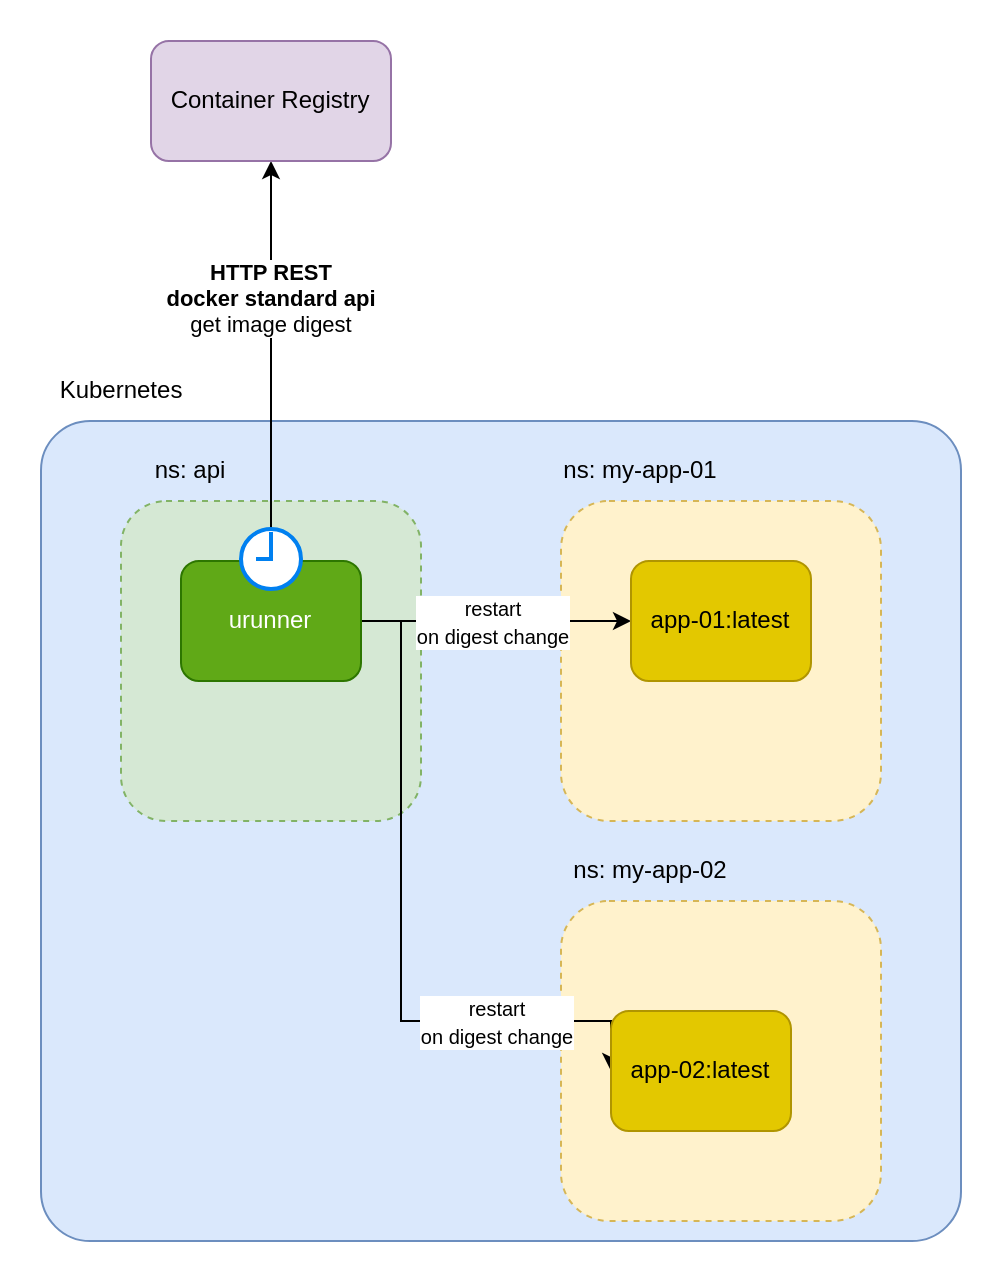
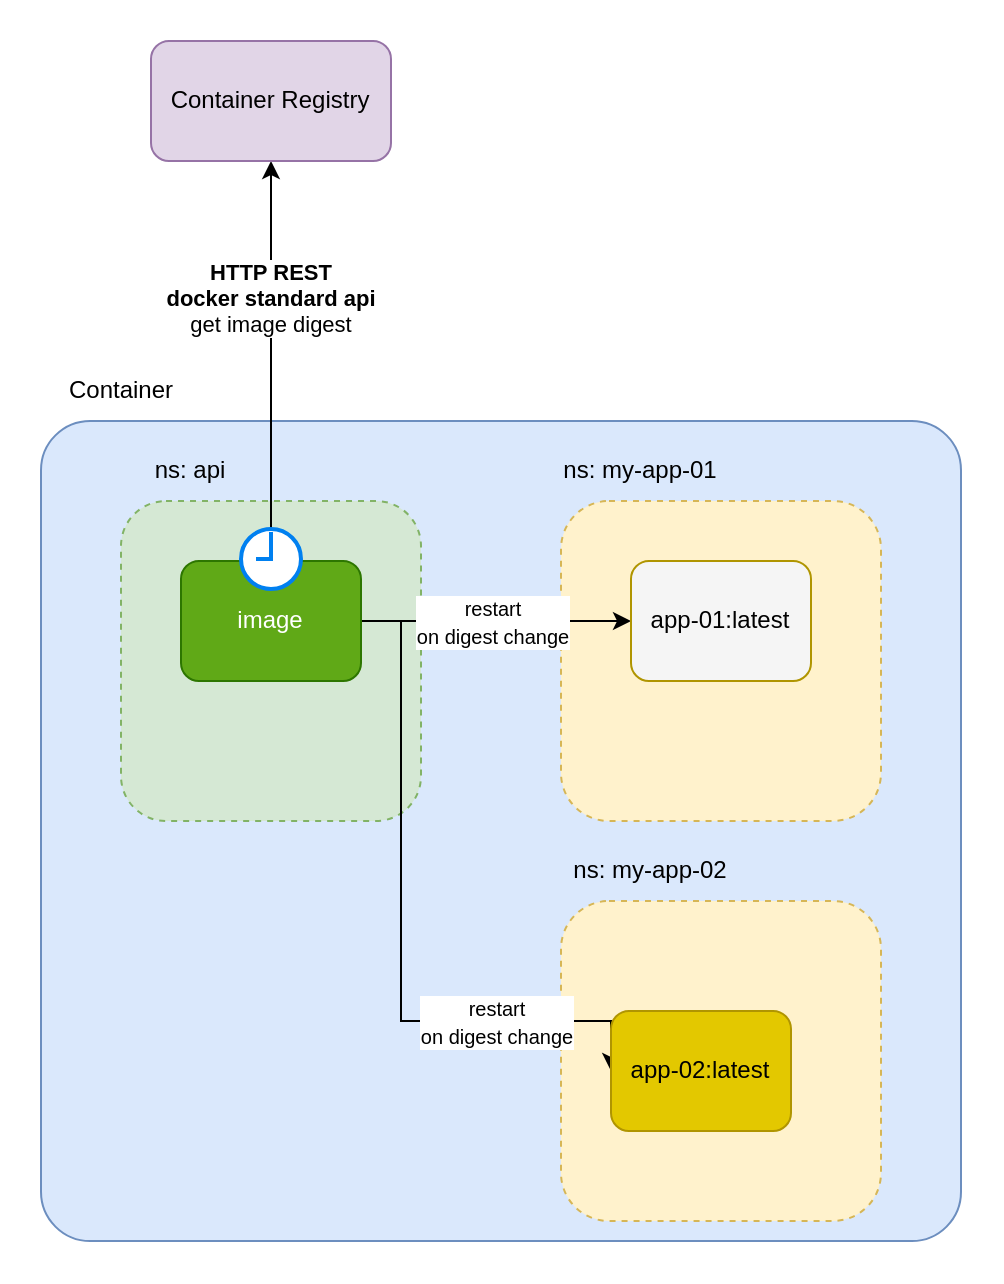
(122, 391) -> (122, 391)
(271, 621) -> (271, 621)
(721, 621) -> (721, 621)
